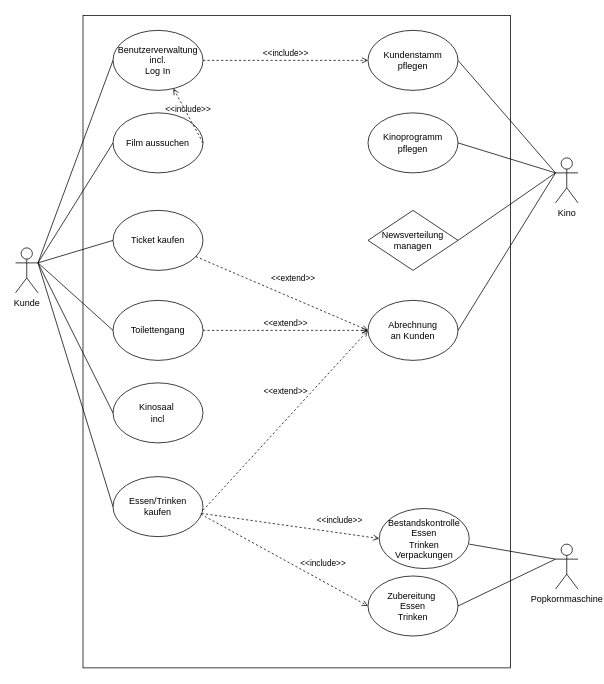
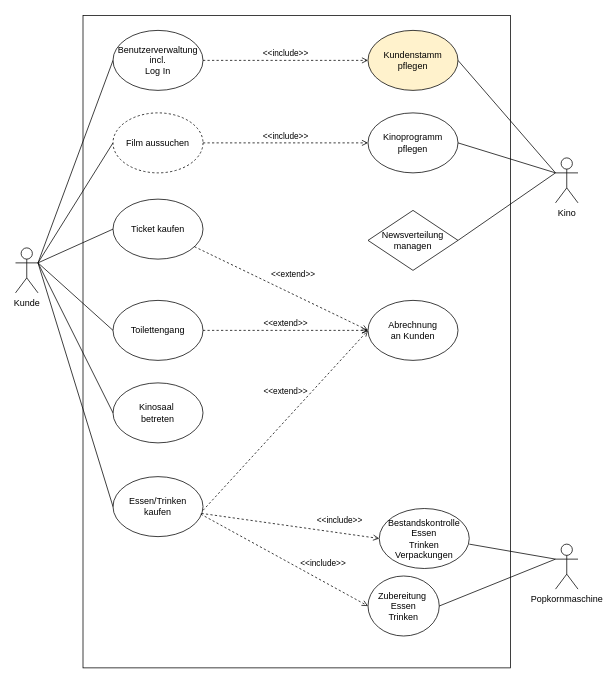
(413, 60) -> (413, 60)
(188, 116) -> (284, 143)
(158, 143) -> (158, 143)
(158, 240) -> (158, 229)
(506, 253) -> none
(158, 413) -> (158, 413)
(413, 606) -> (404, 606)
